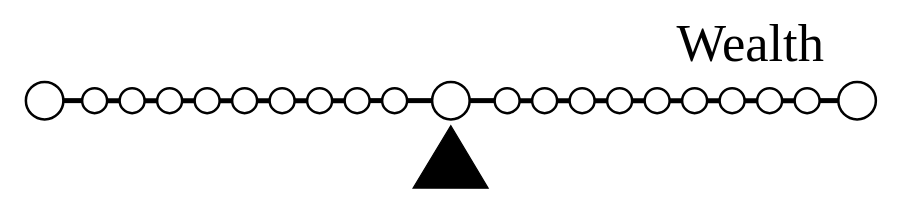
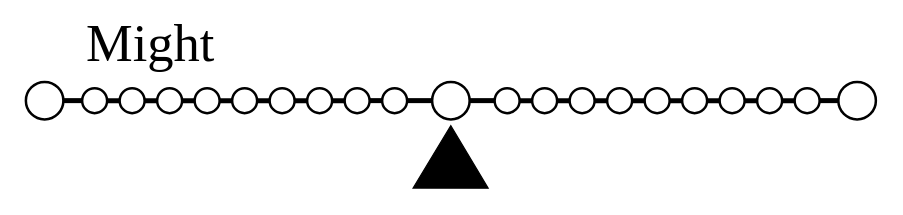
none -> (151, 44)
(751, 44) -> none
